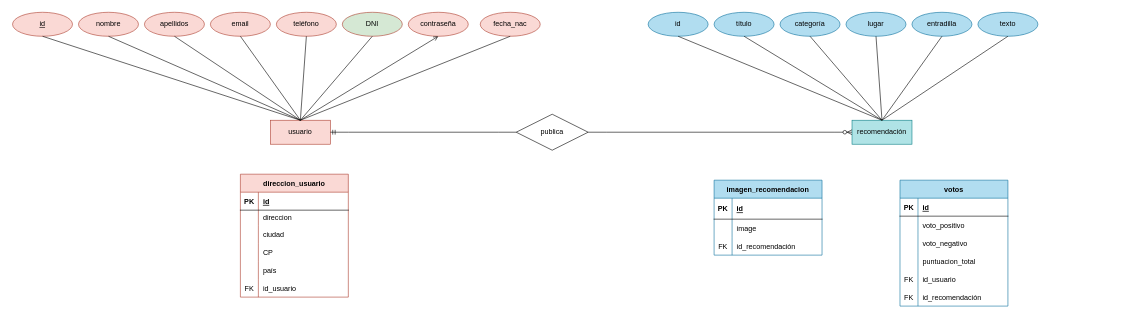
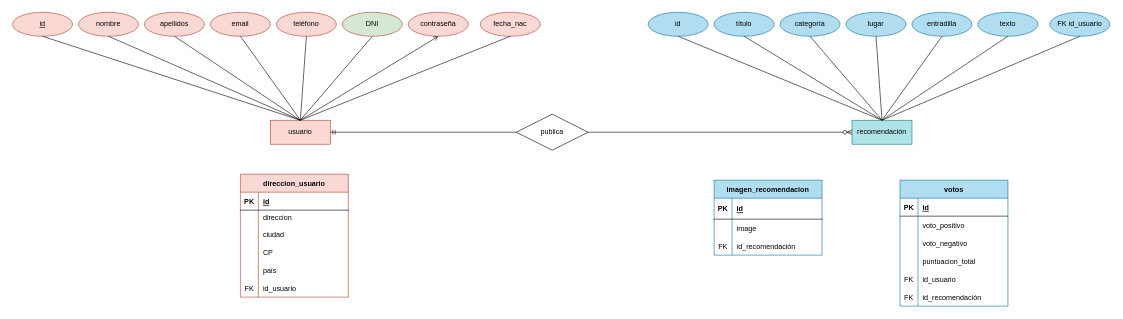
none -> (1080, 24)
none -> (984, 77)
